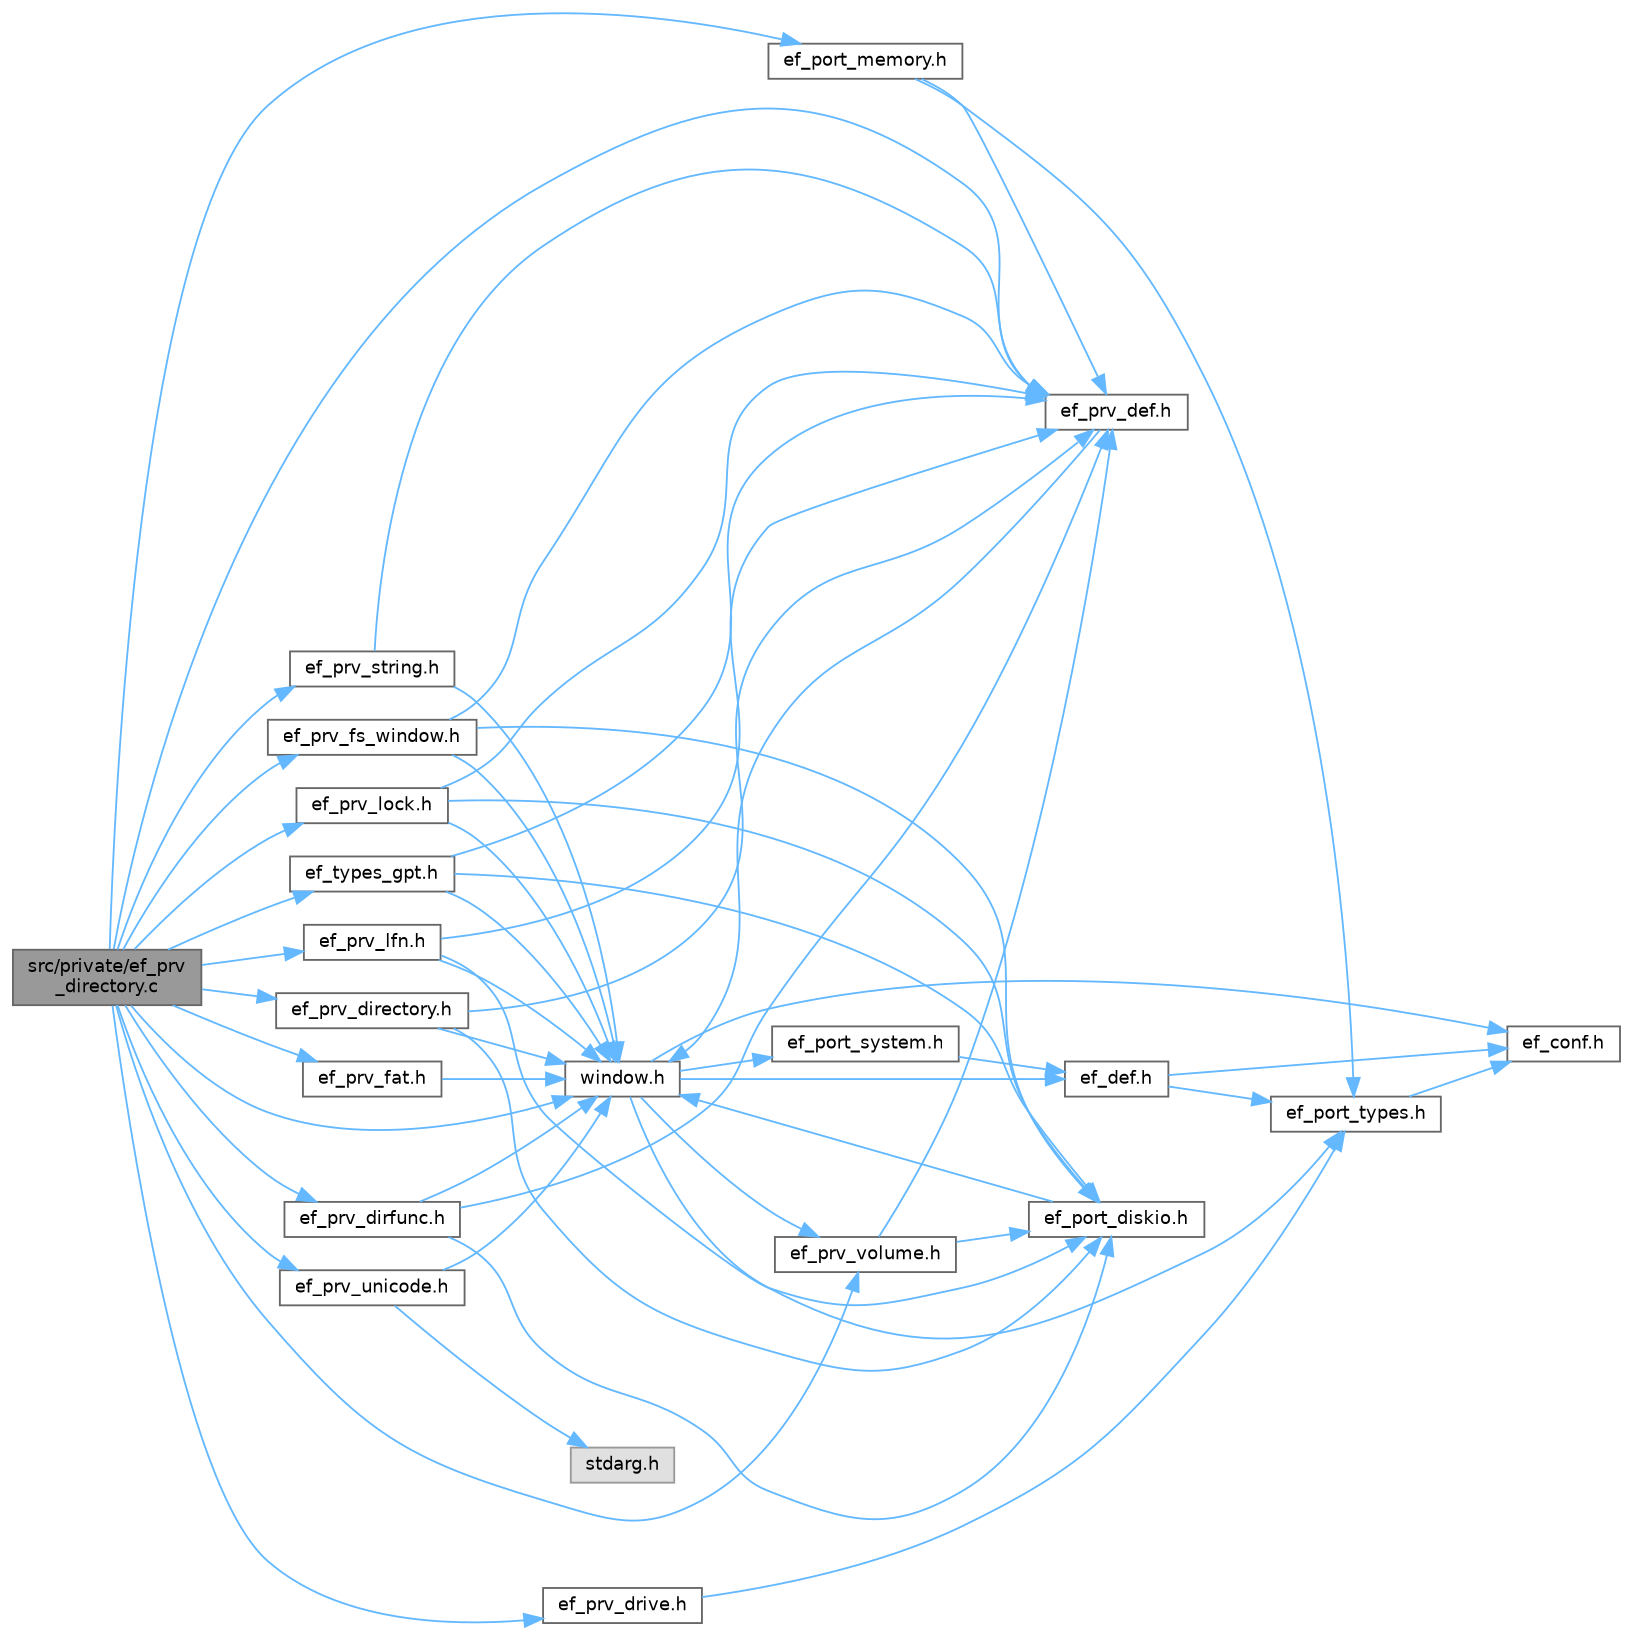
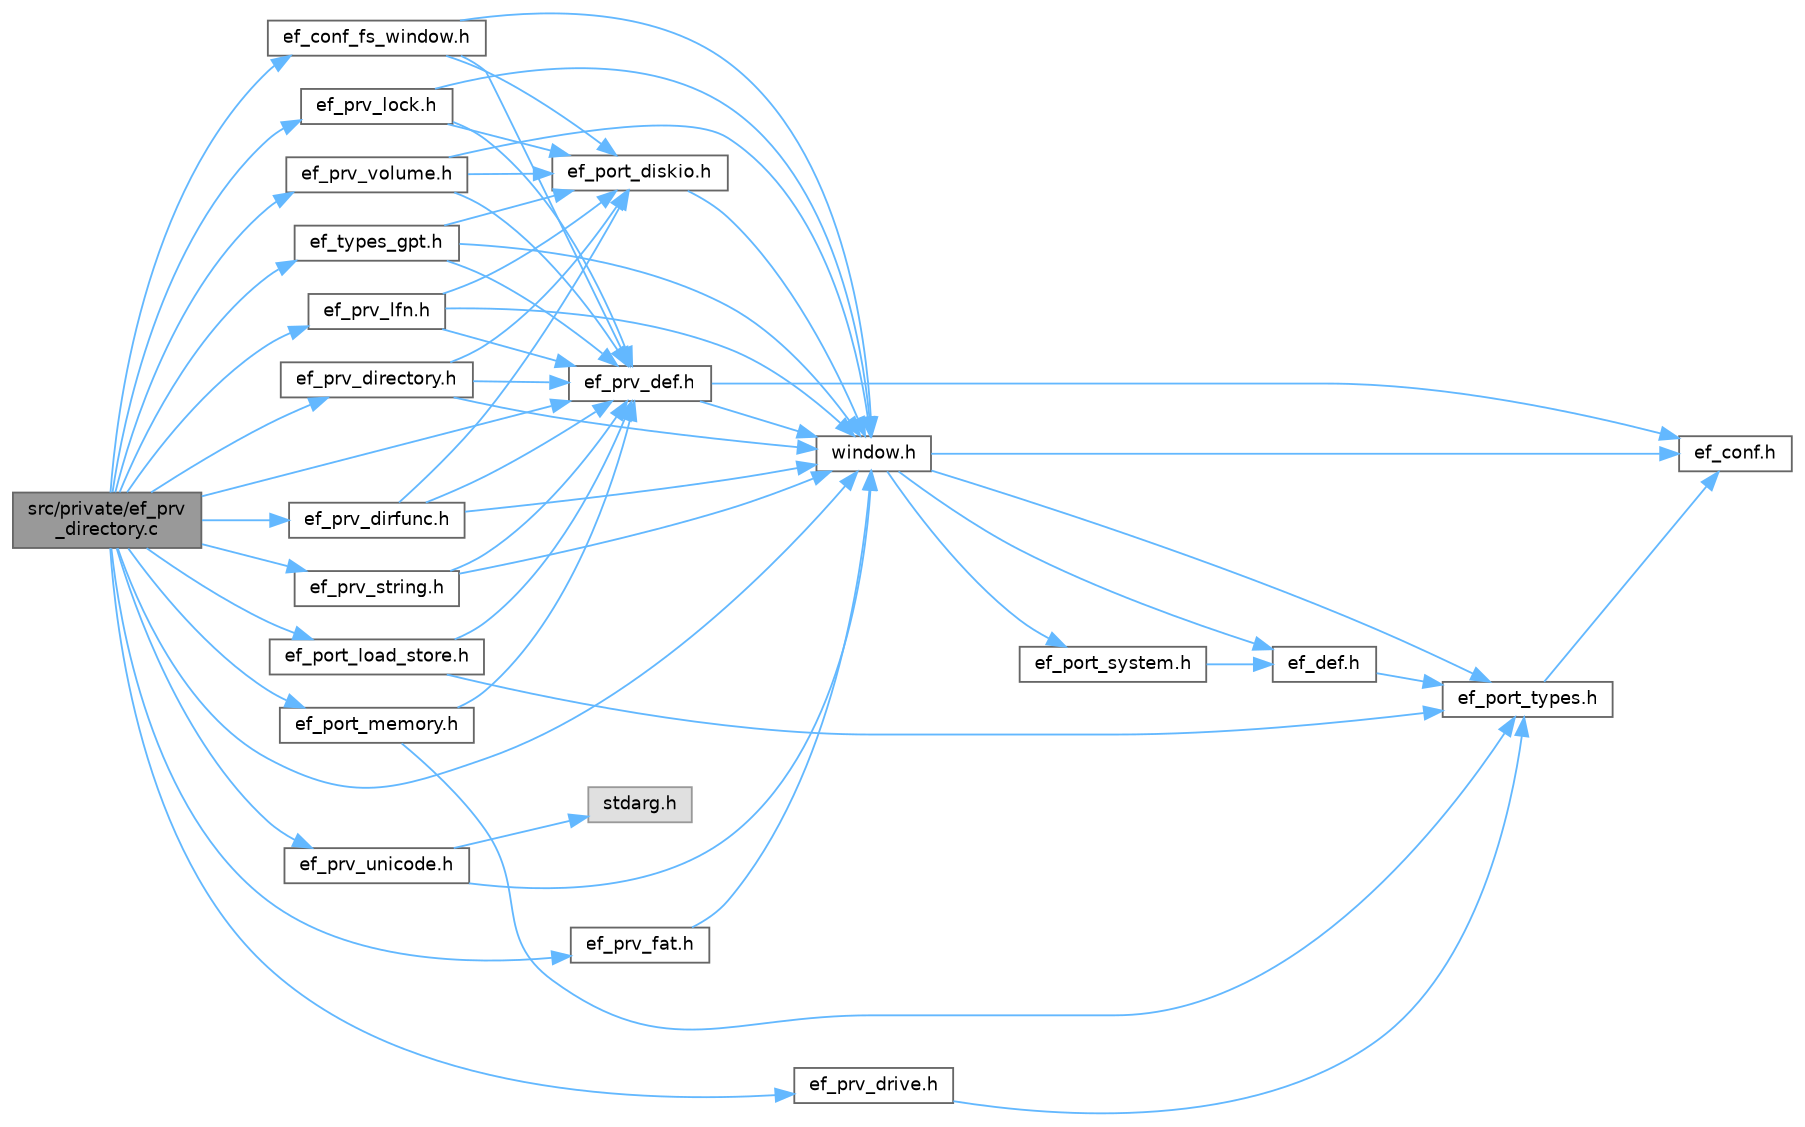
none -> (377, 657)
(372, 737) -> (377, 38)
(1328, 1062) -> (1189, 384)
(716, 1170) -> (742, 150)
